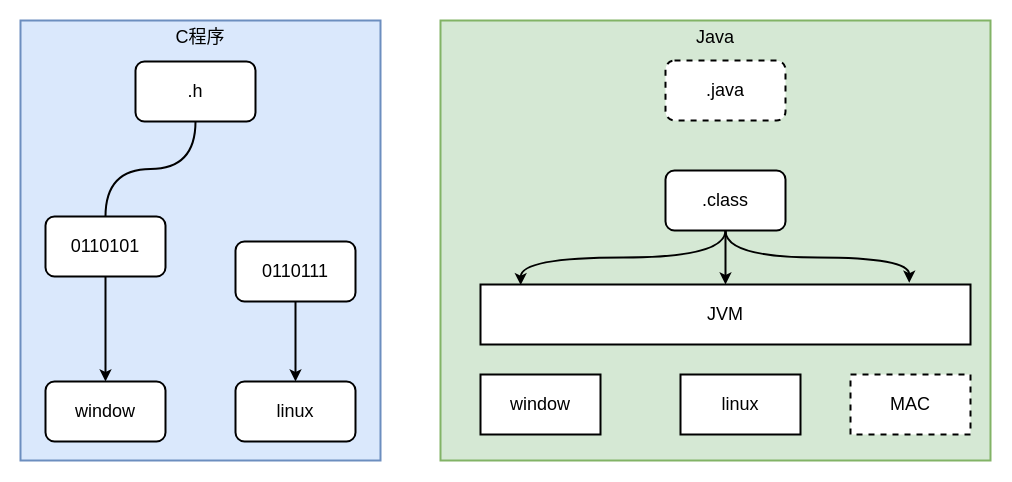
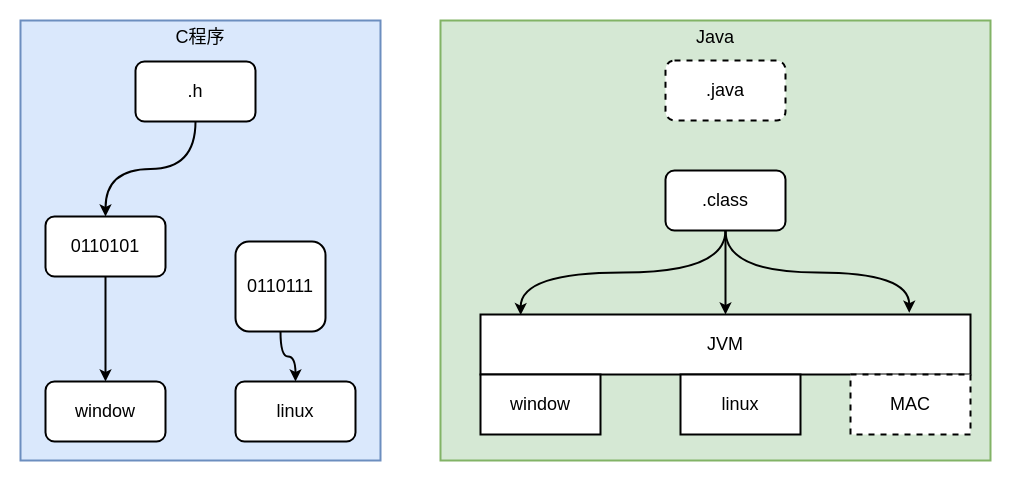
(111, 190) -> (111, 185)
(296, 272) -> (281, 287)
(726, 315) -> (726, 345)
